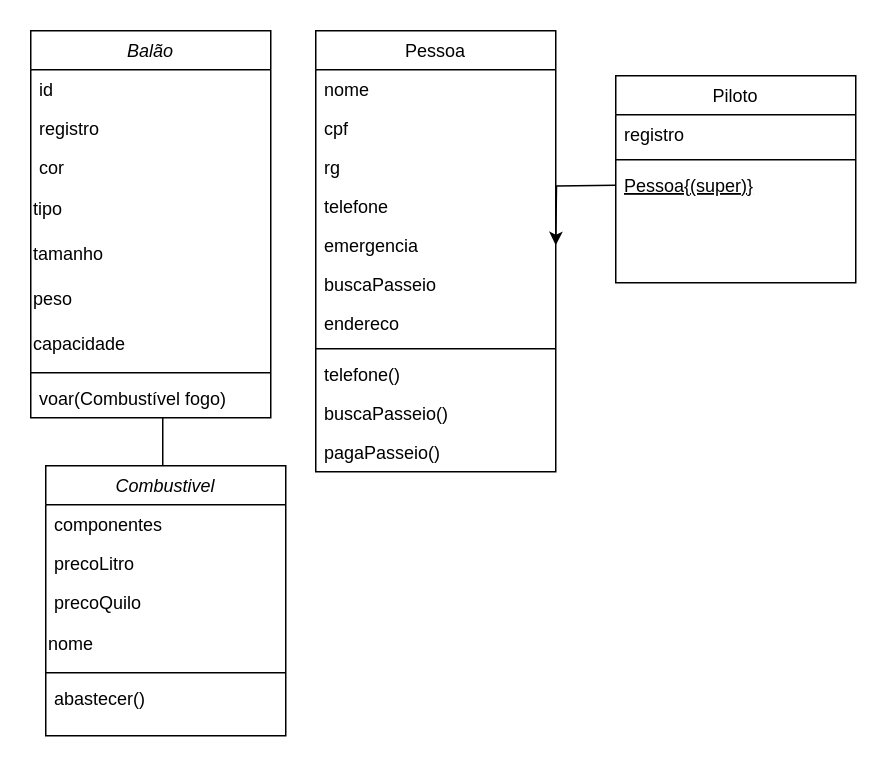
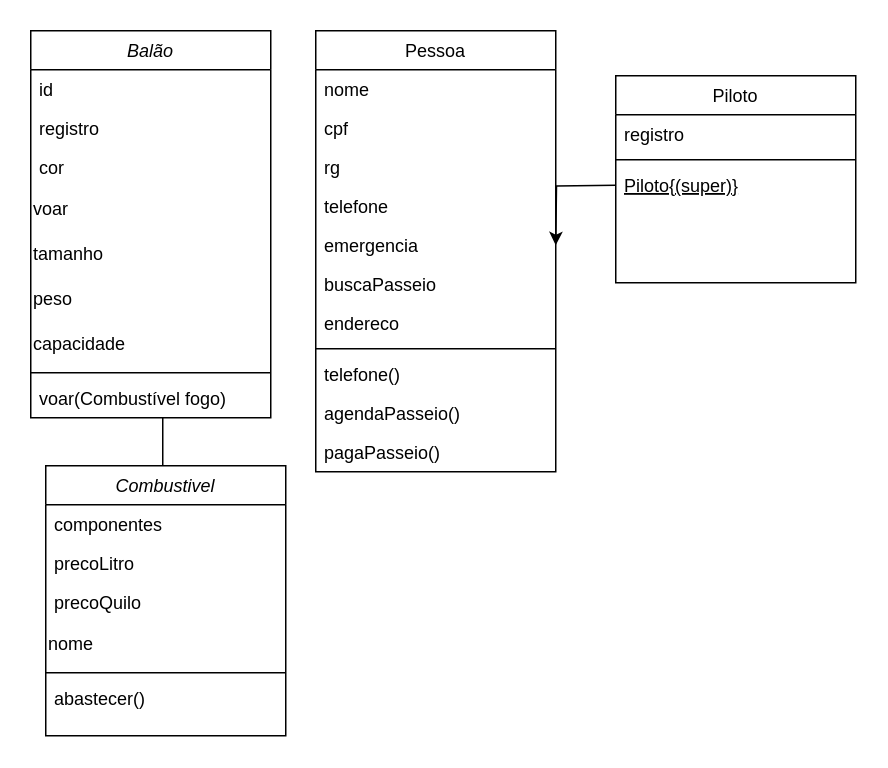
(700, 186) -> (695, 186)
(52, 209) -> (54, 209)
(392, 414) -> (397, 414)
